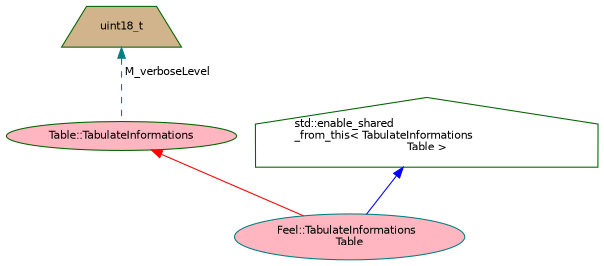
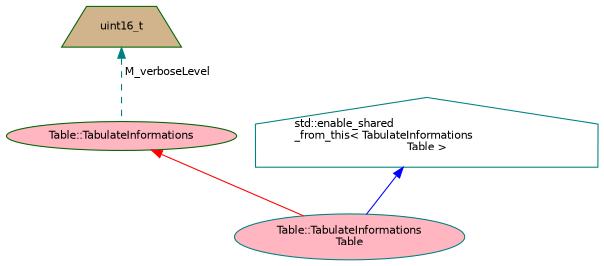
(122, 27) -> (122, 27)
(427, 136) -> (427, 136)
(350, 237) -> (350, 237)
